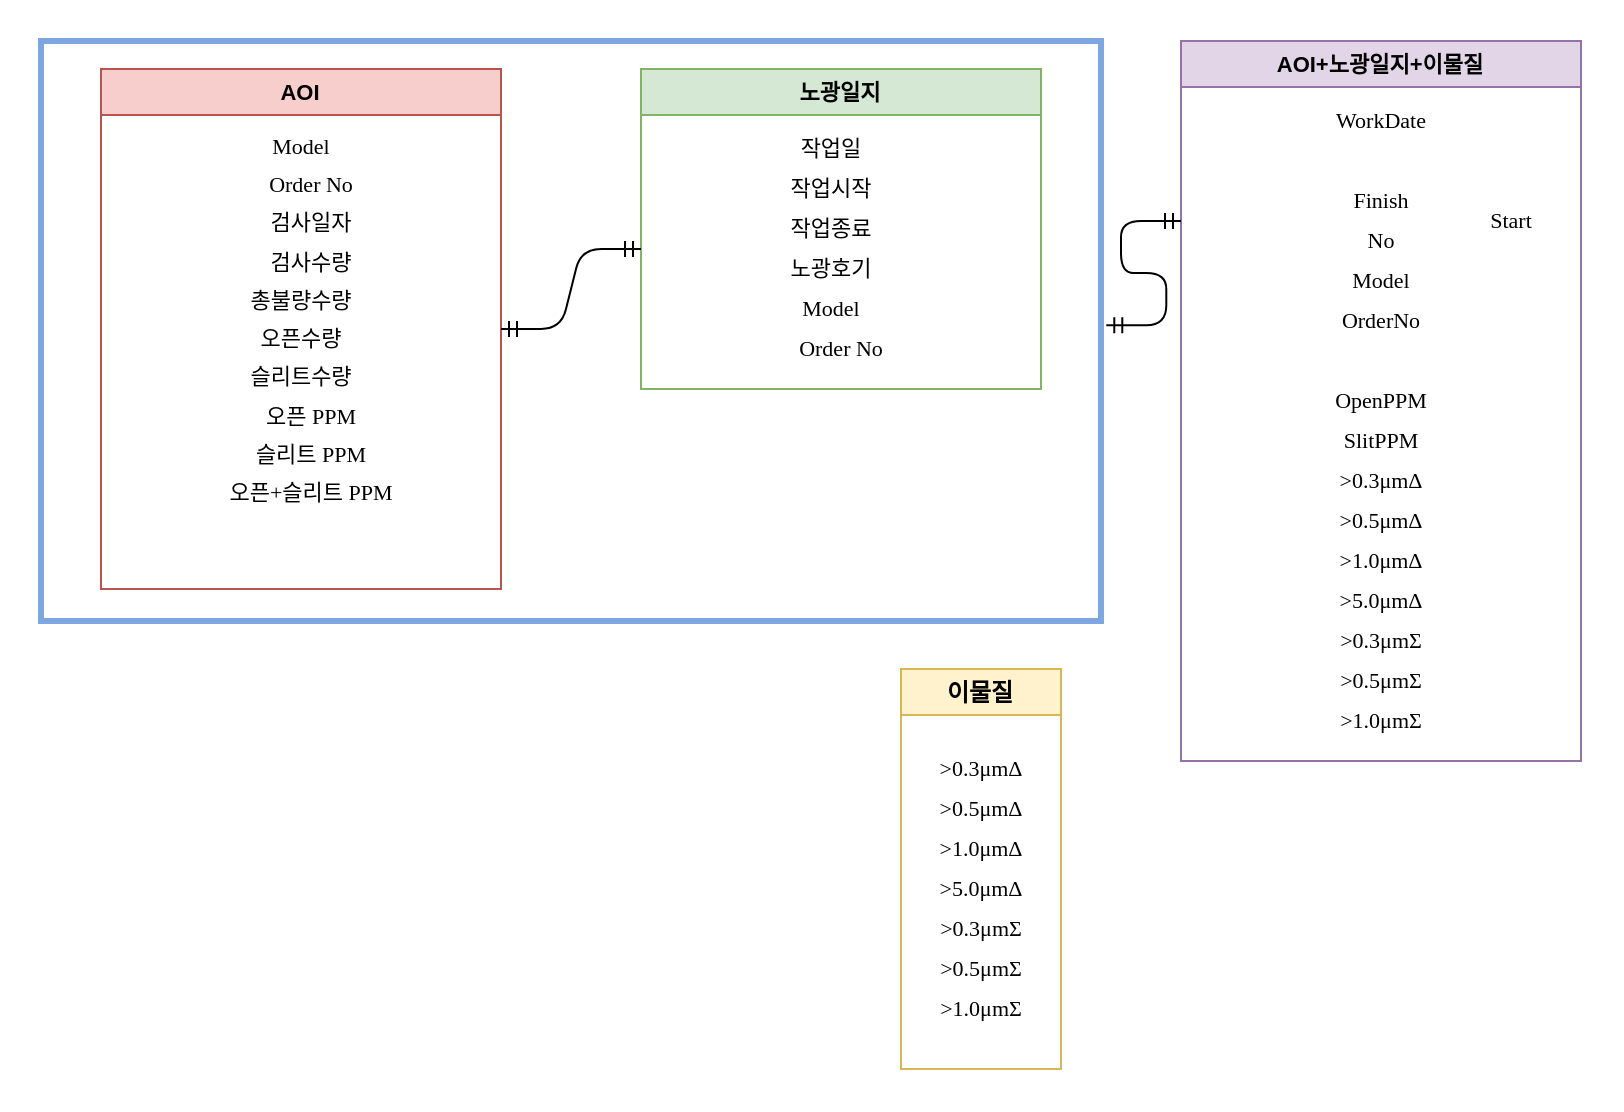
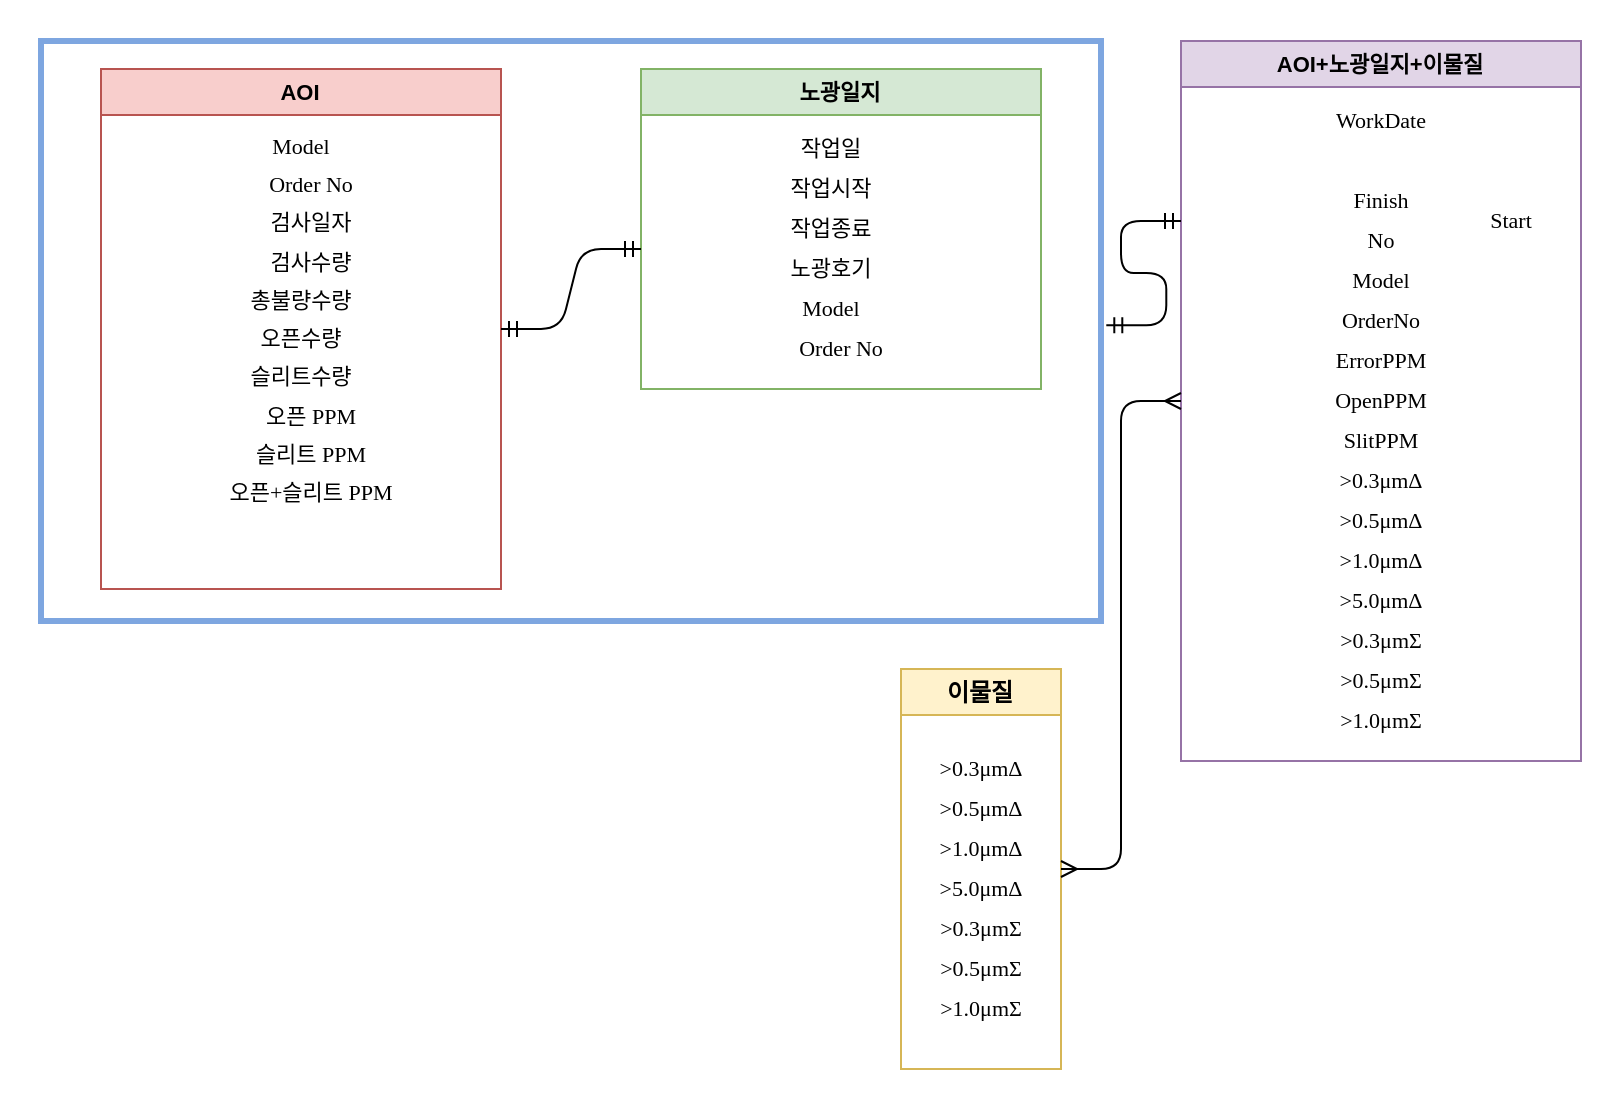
none -> (1381, 361)
none -> (1121, 635)
